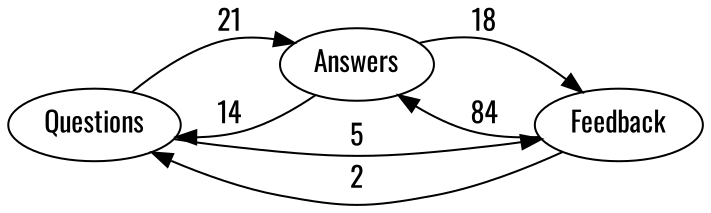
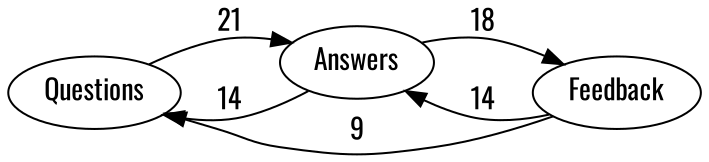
(485, 116) -> (484, 102)
(348, 156) -> none
(357, 180) -> (357, 132)
